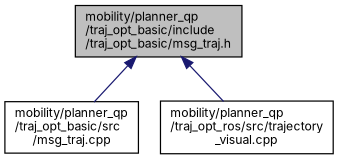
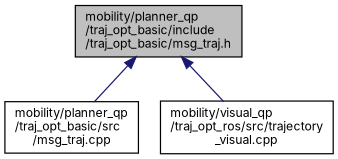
(247, 127) -> (247, 127)
